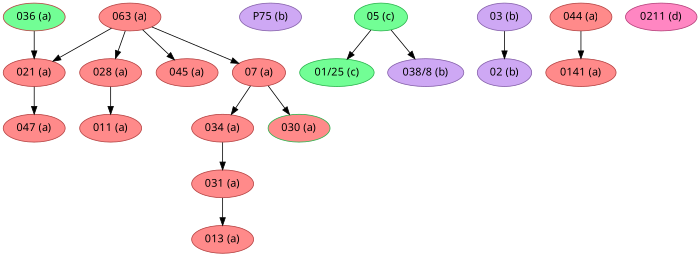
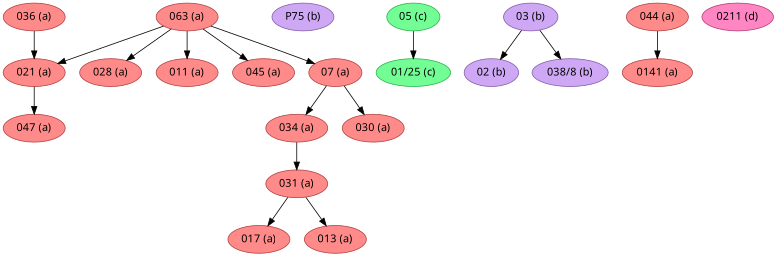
(34, 17) -> (34, 17)
(401, 41) -> (548, 42)
(111, 97) -> (187, 41)
(299, 128) -> (373, 128)
none -> (259, 239)
